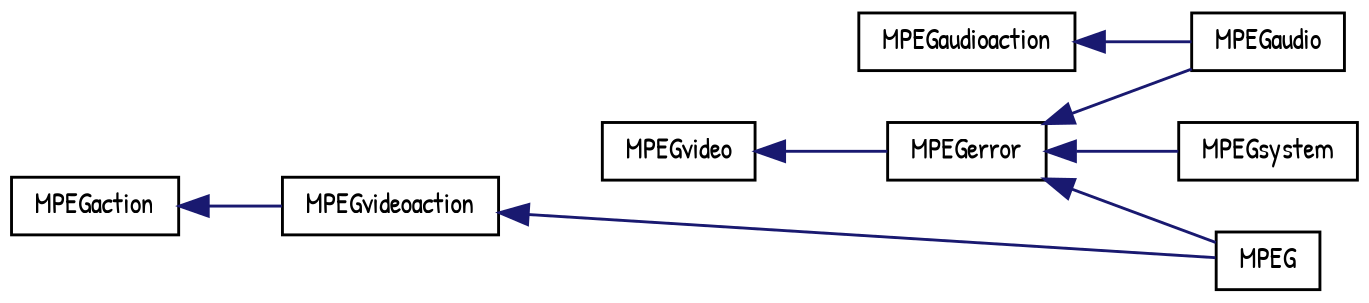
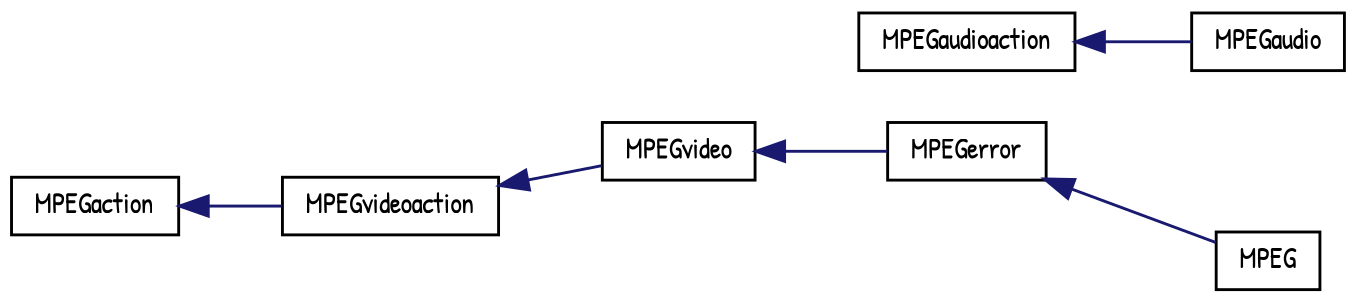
(1132, 91) -> none
(1268, 151) -> none
(872, 236) -> (565, 173)
